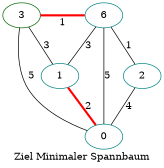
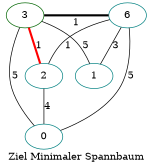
(63, 15) -> (76, 15)
none -> (35, 46)
(47, 46) -> (86, 46)
(82, 106) -> none
